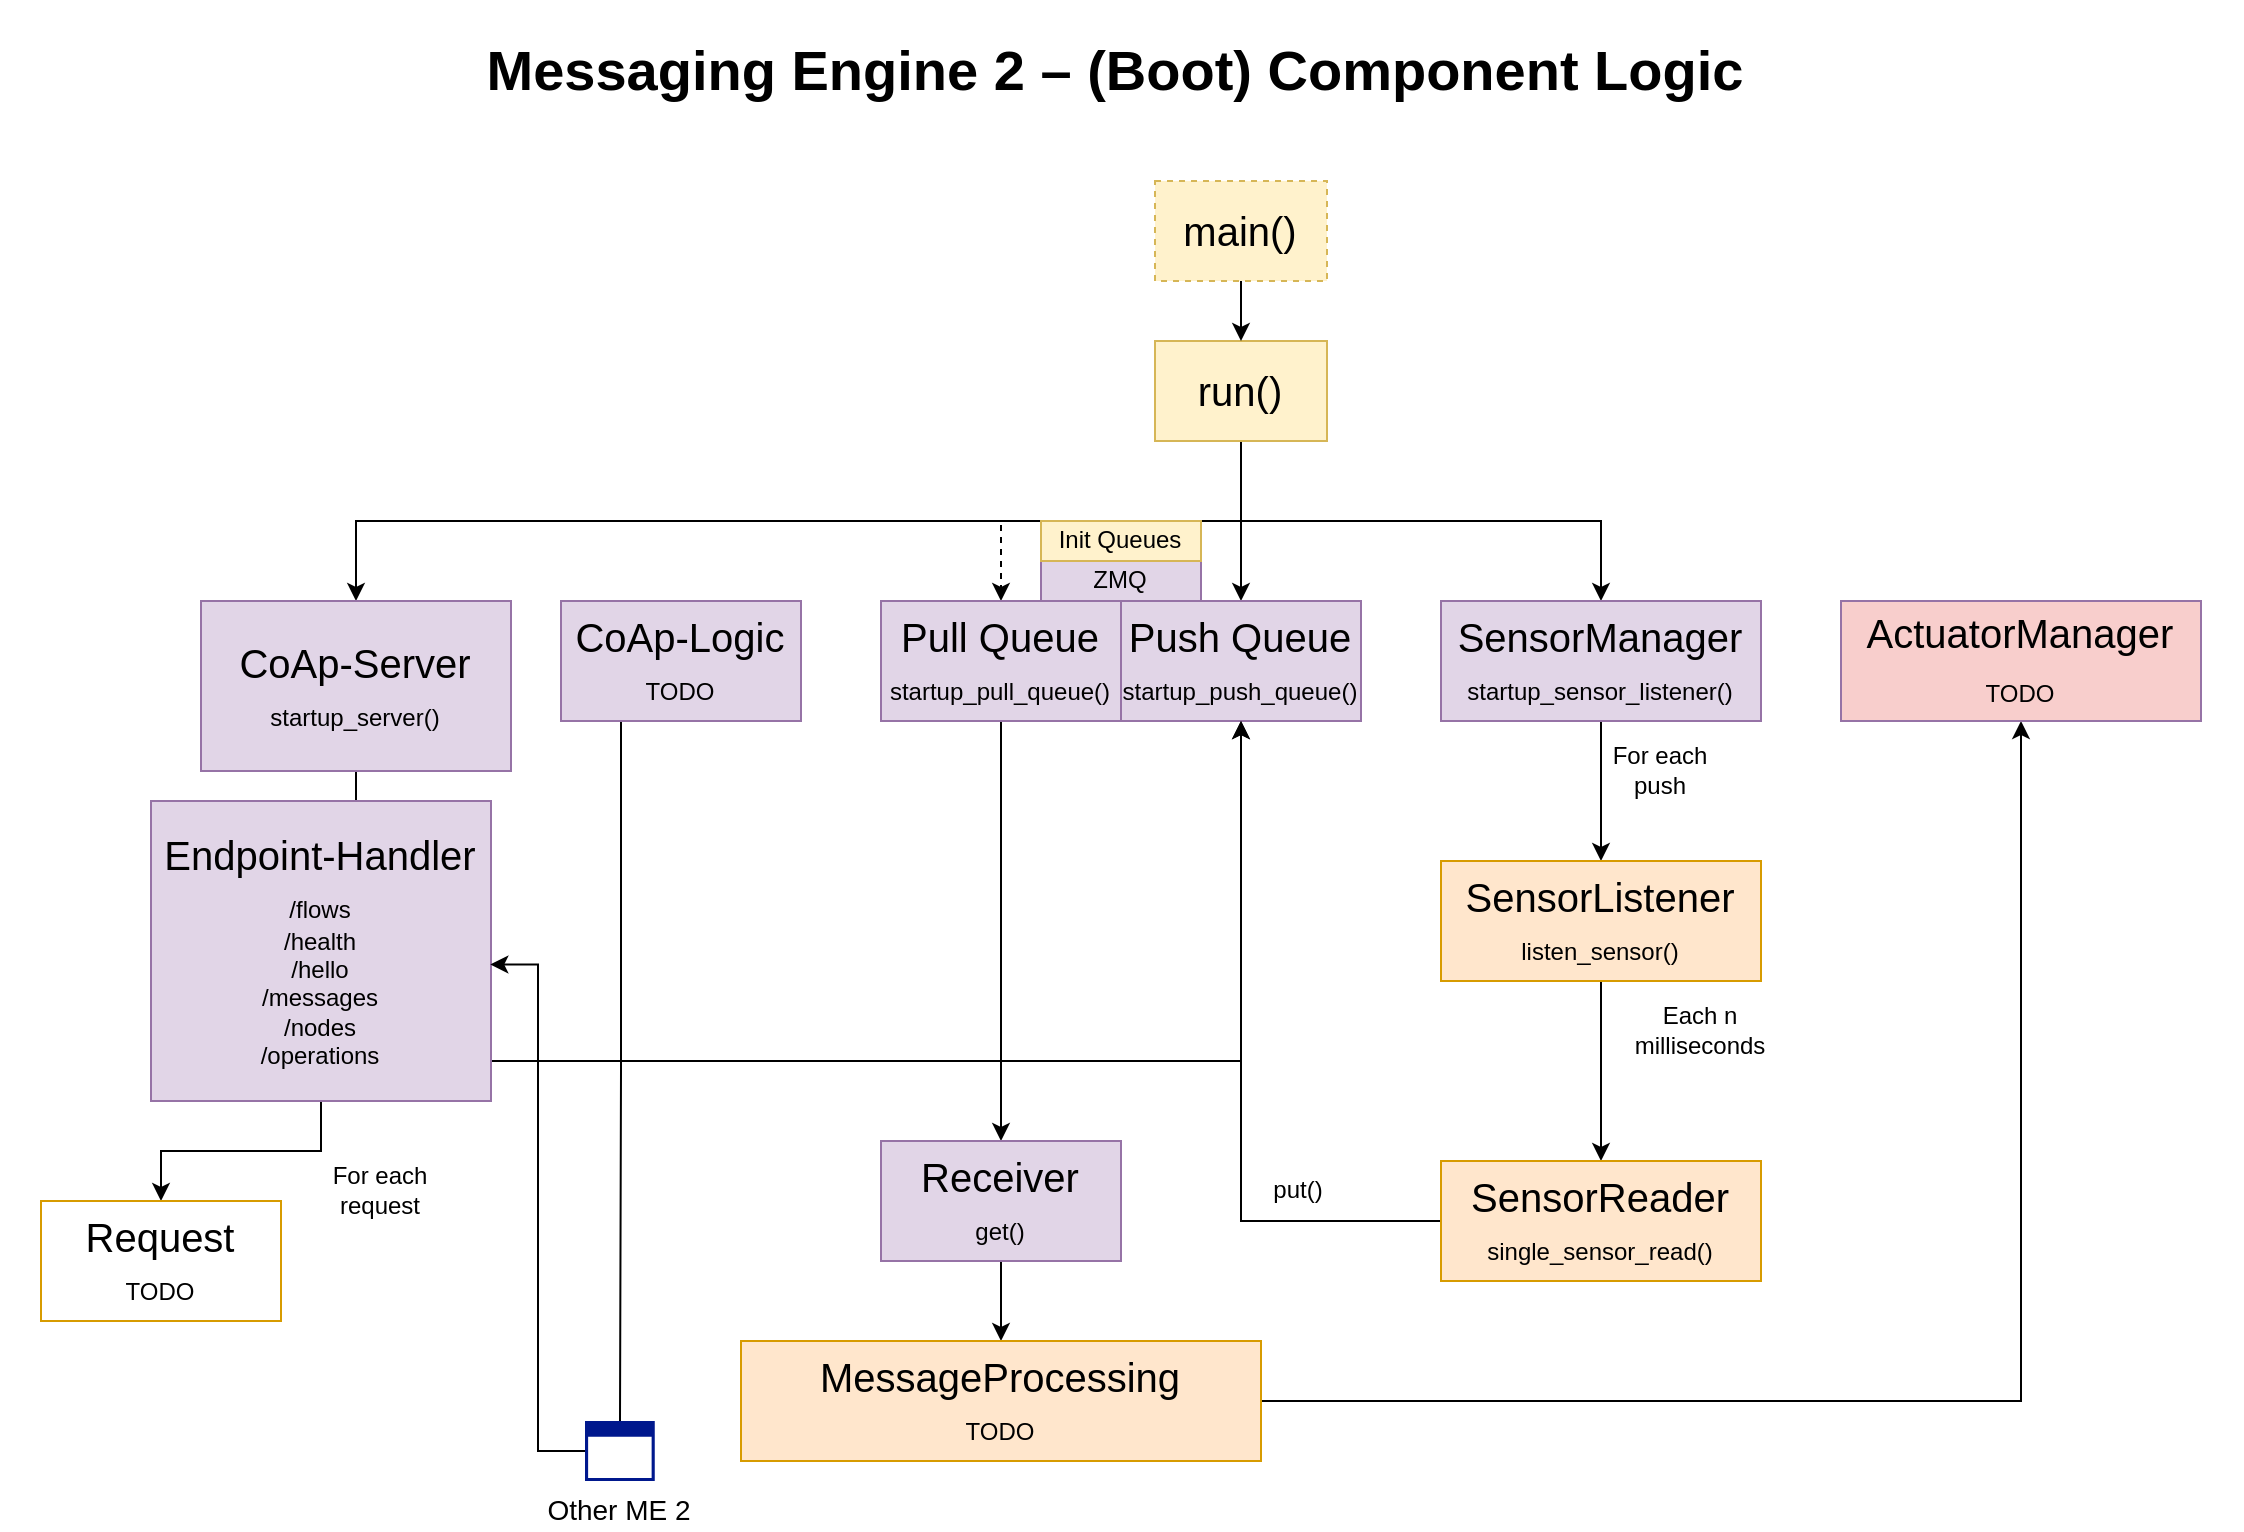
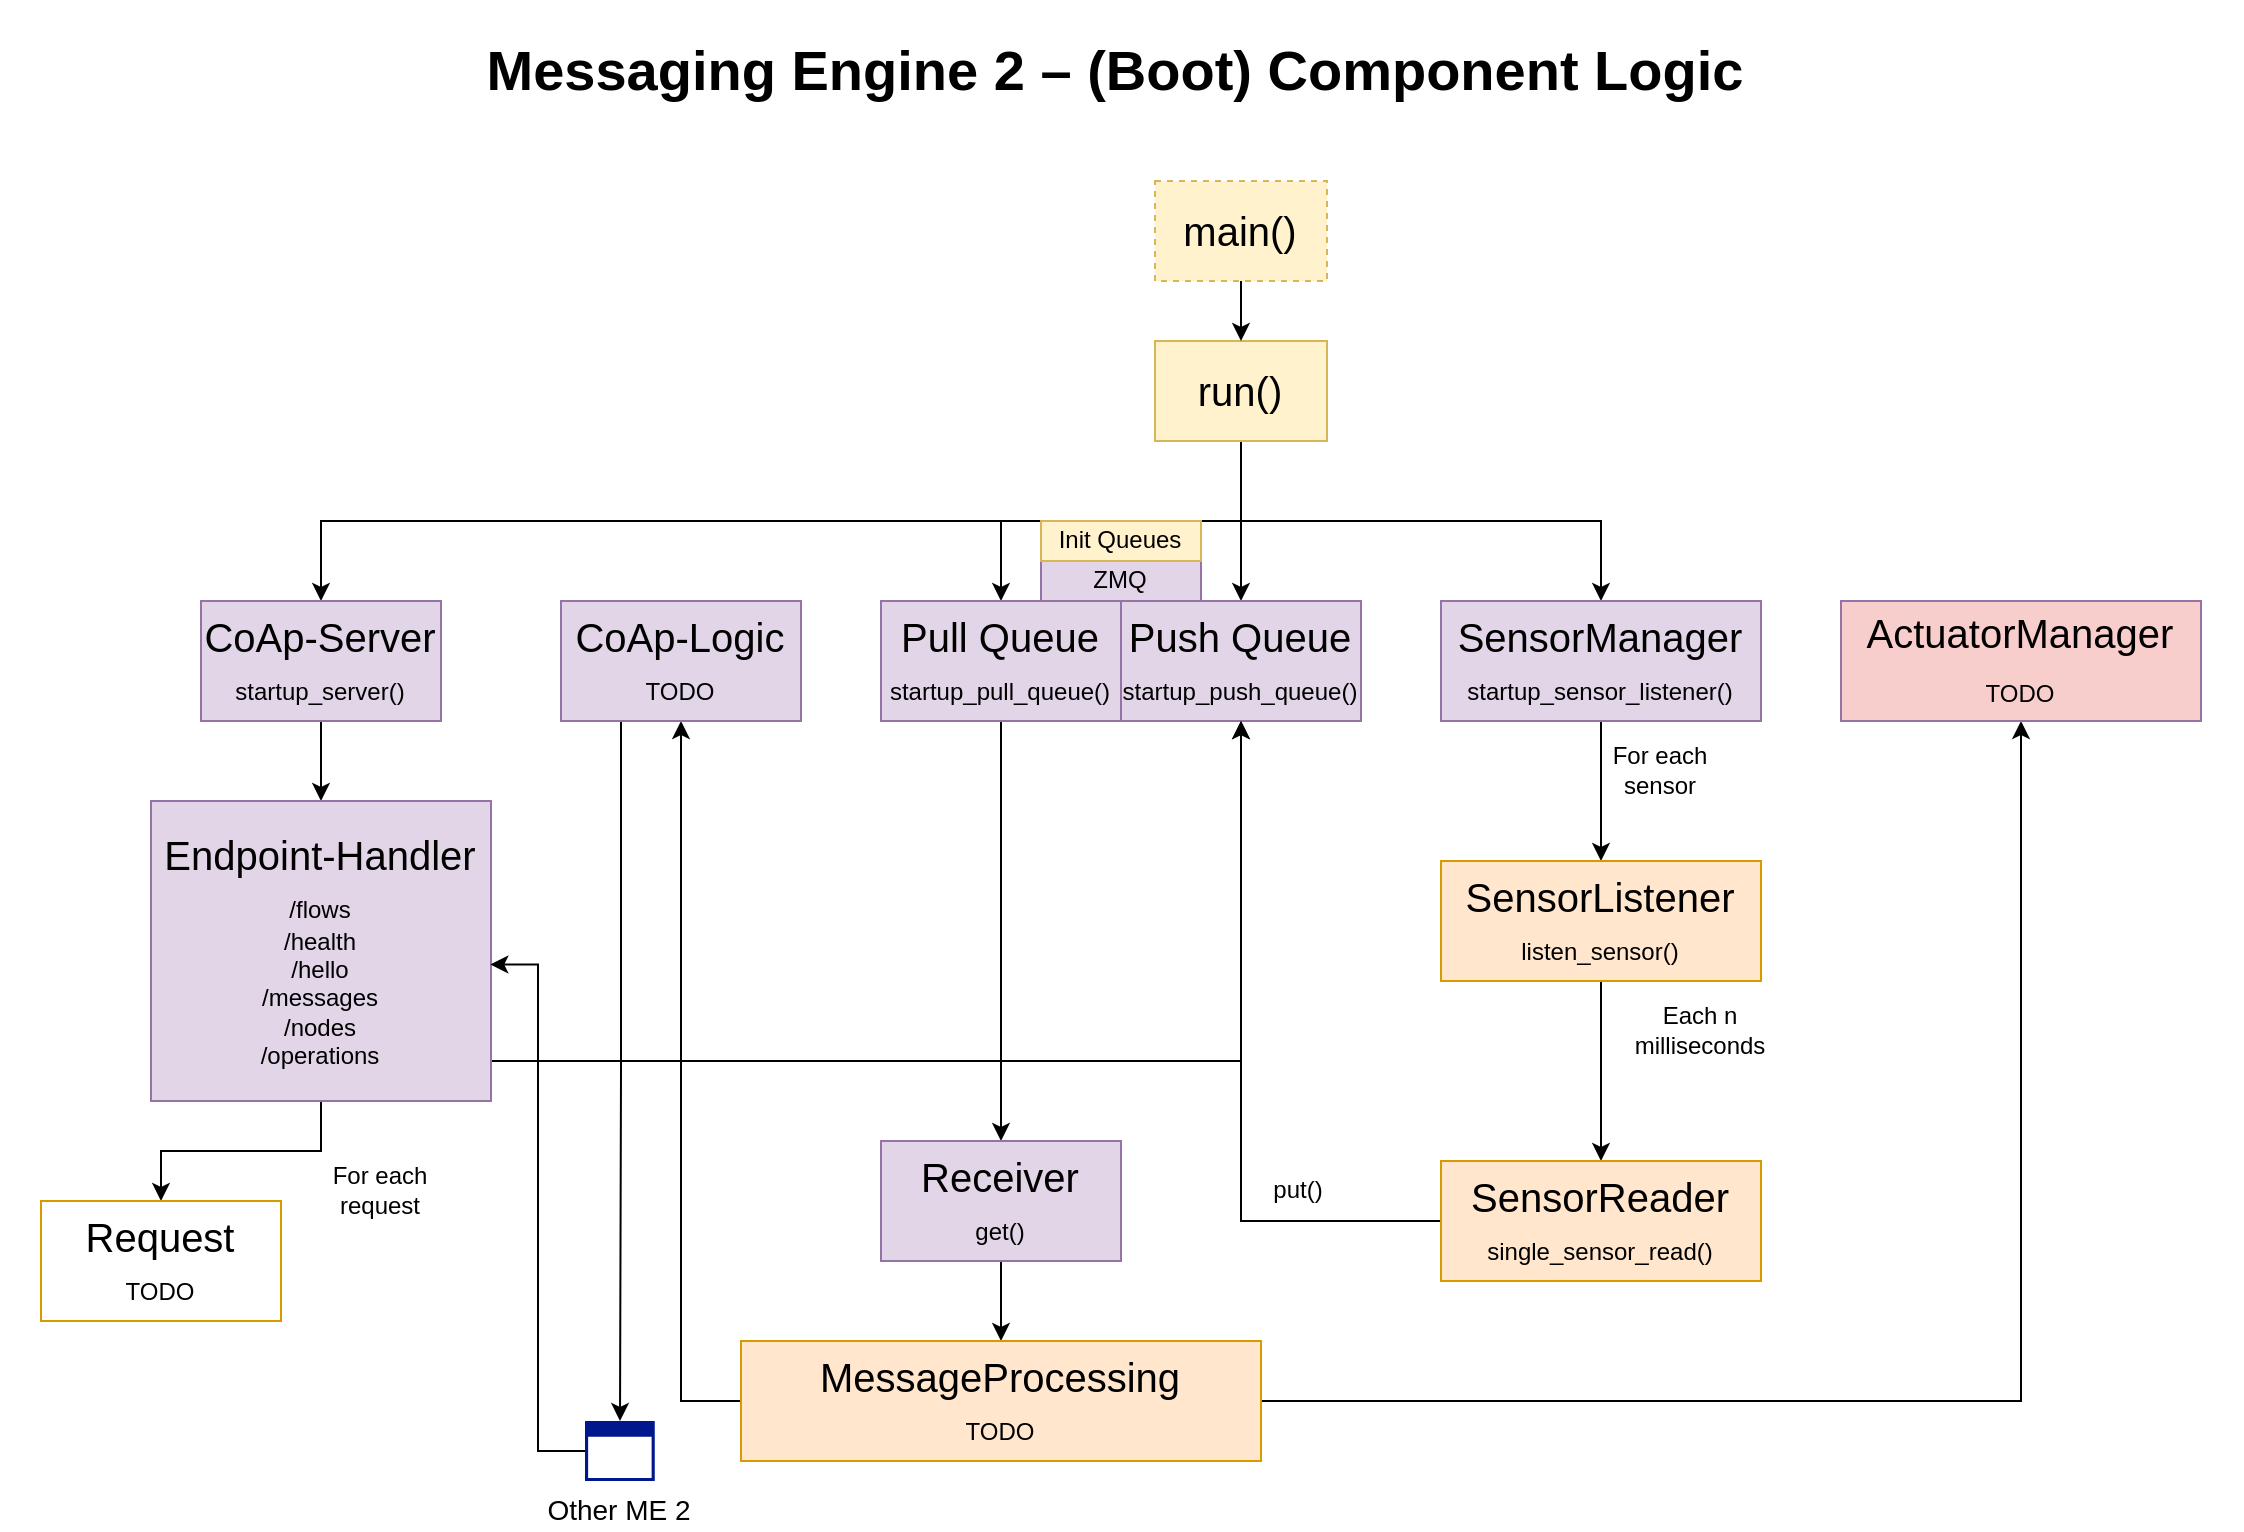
(1001, 555) -> (1001, 555)
(356, 686) -> (321, 661)
(1661, 771) -> (1661, 771)
none -> (681, 1098)
(620, 1412) -> (620, 1406)
